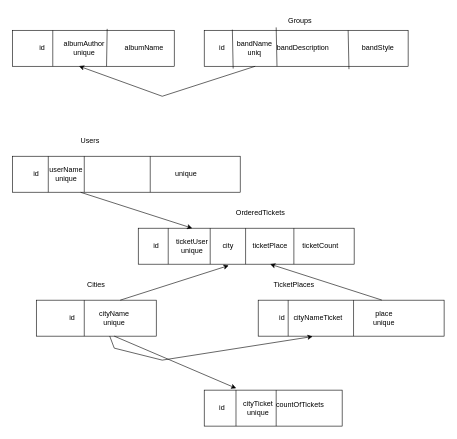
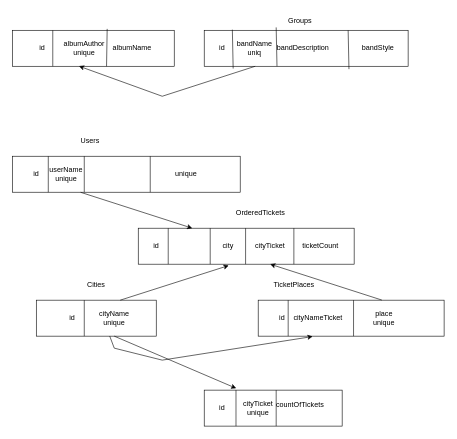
(144, 48) -> (132, 48)
(192, 246) -> none
(270, 246) -> (270, 246)
